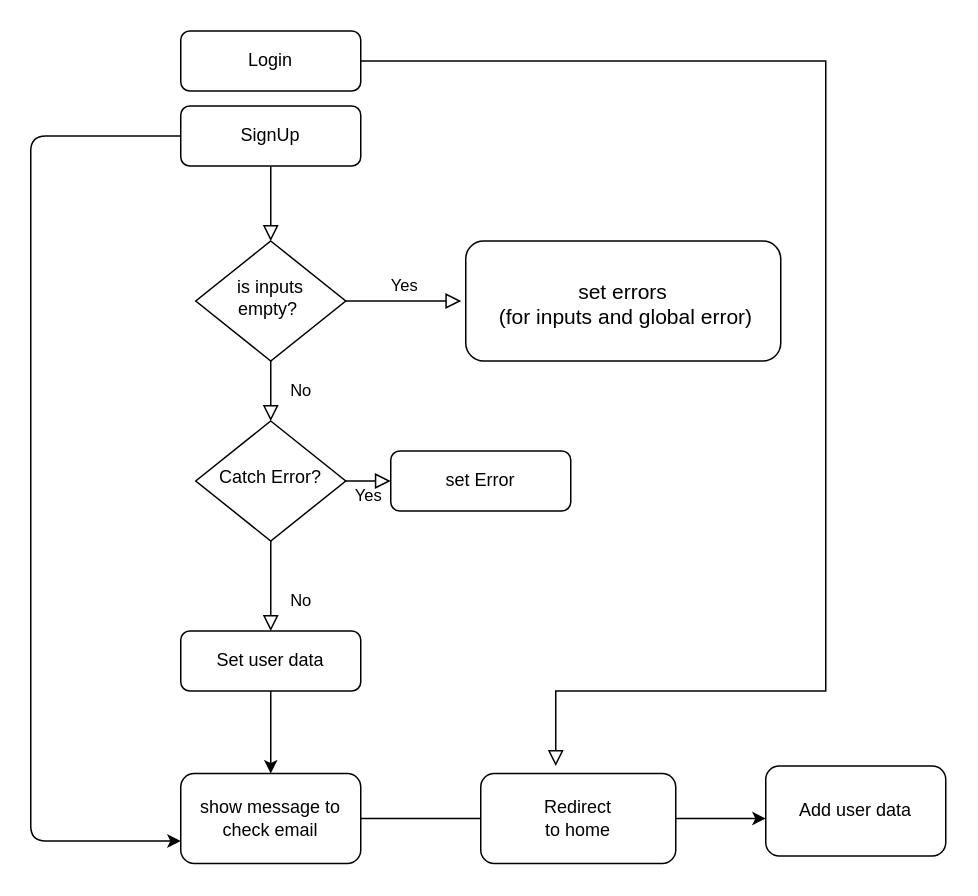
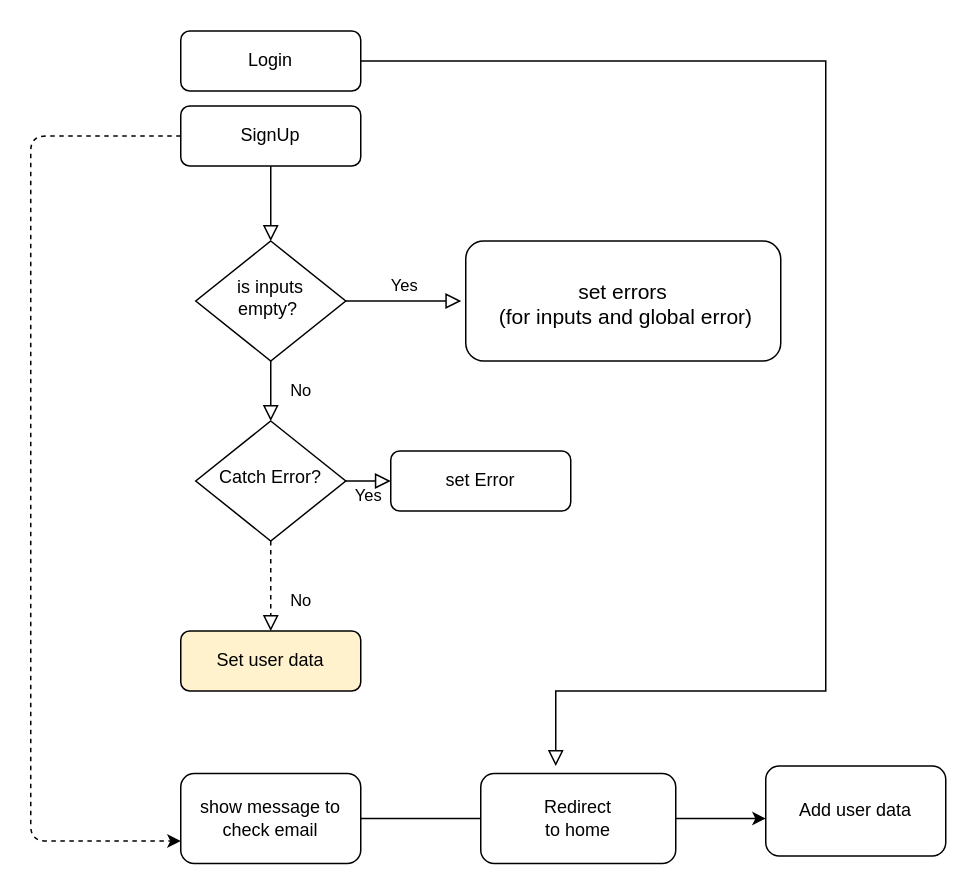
(31, 484) -> (31, 484)
(271, 578) -> (271, 578)
(271, 661) -> (271, 661)
(271, 727) -> none
